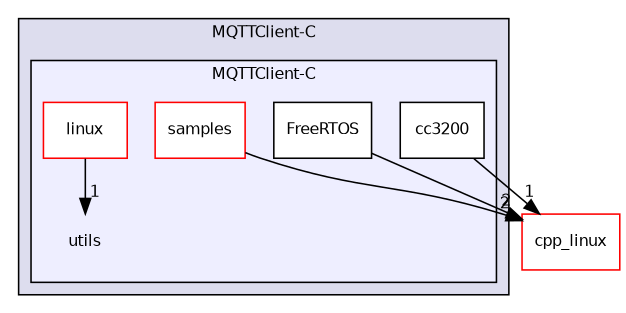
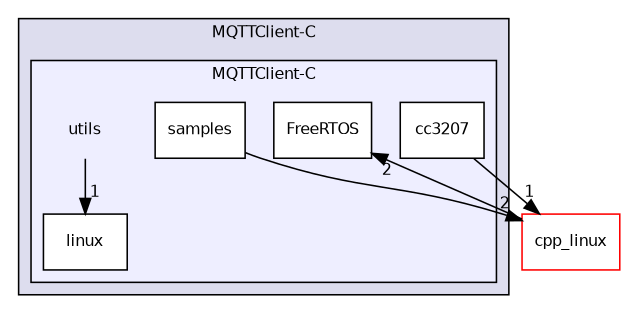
(85, 130) -> (85, 242)
(200, 130) -> (200, 130)
(442, 130) -> (442, 130)
(85, 179) -> (85, 179)
(440, 183) -> (454, 189)
